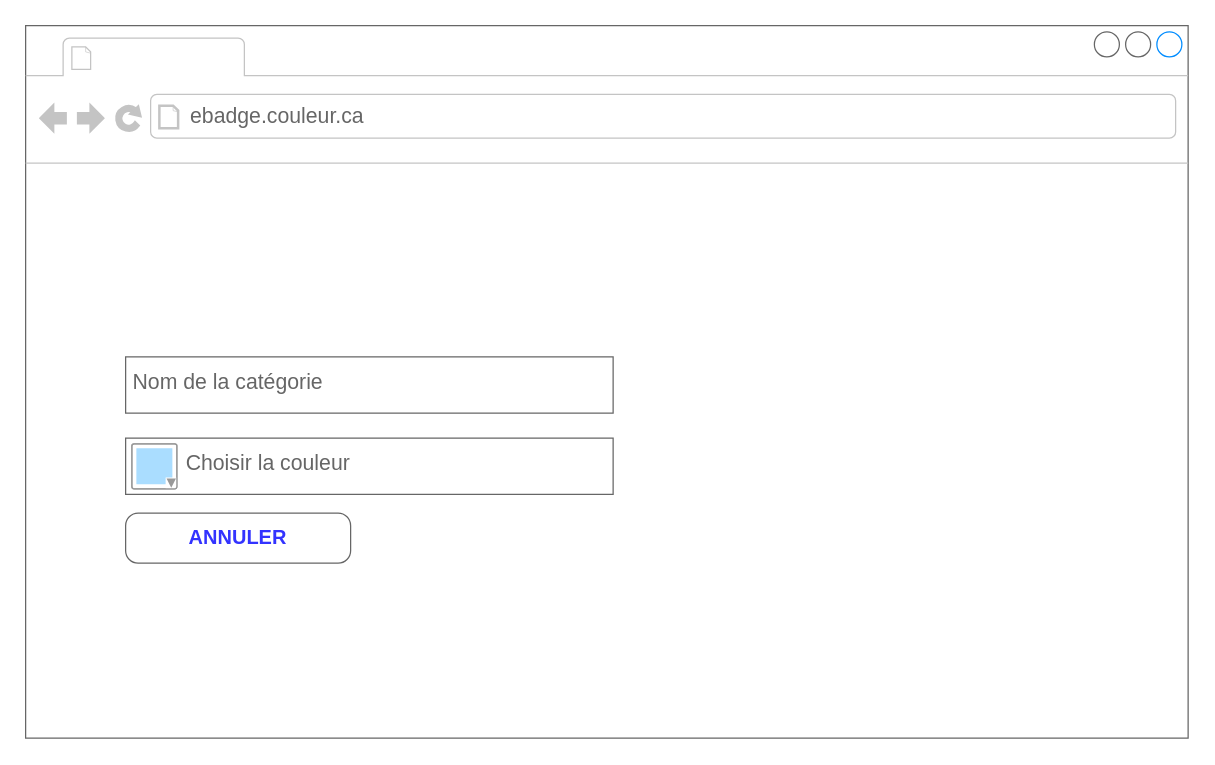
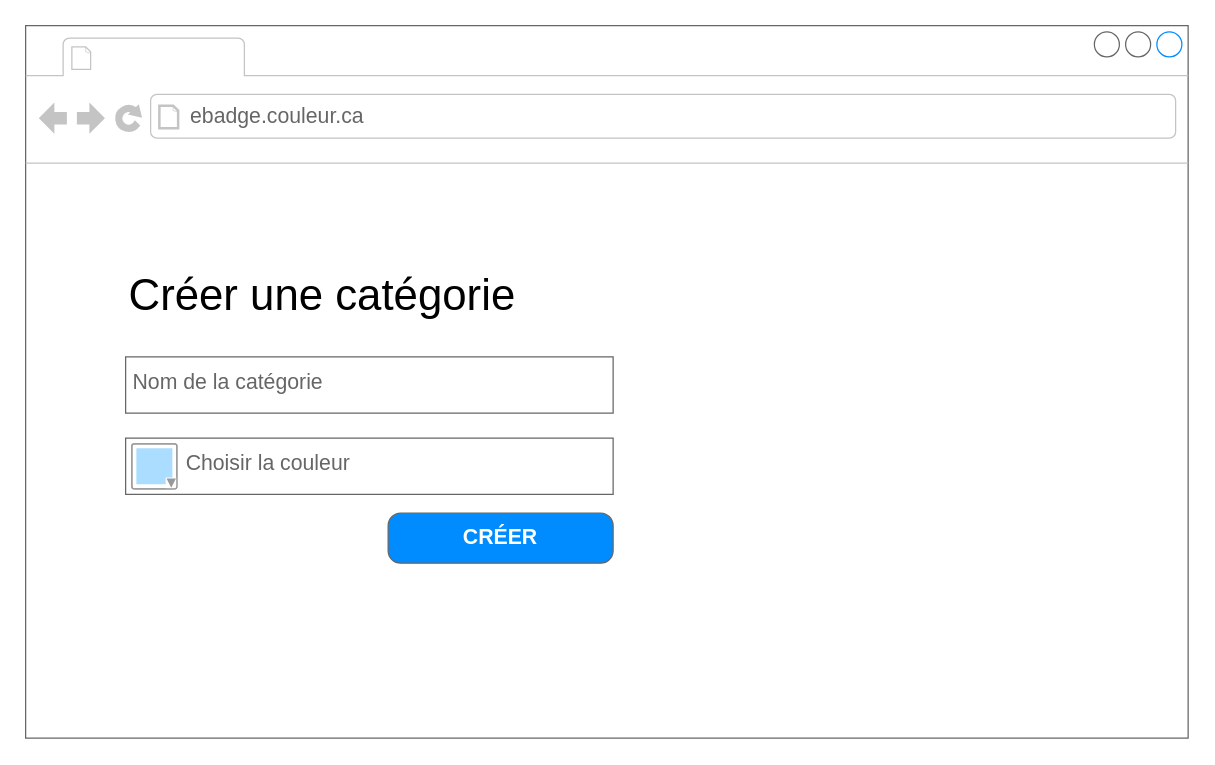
none -> (323, 294)
(238, 538) -> none
none -> (501, 538)
